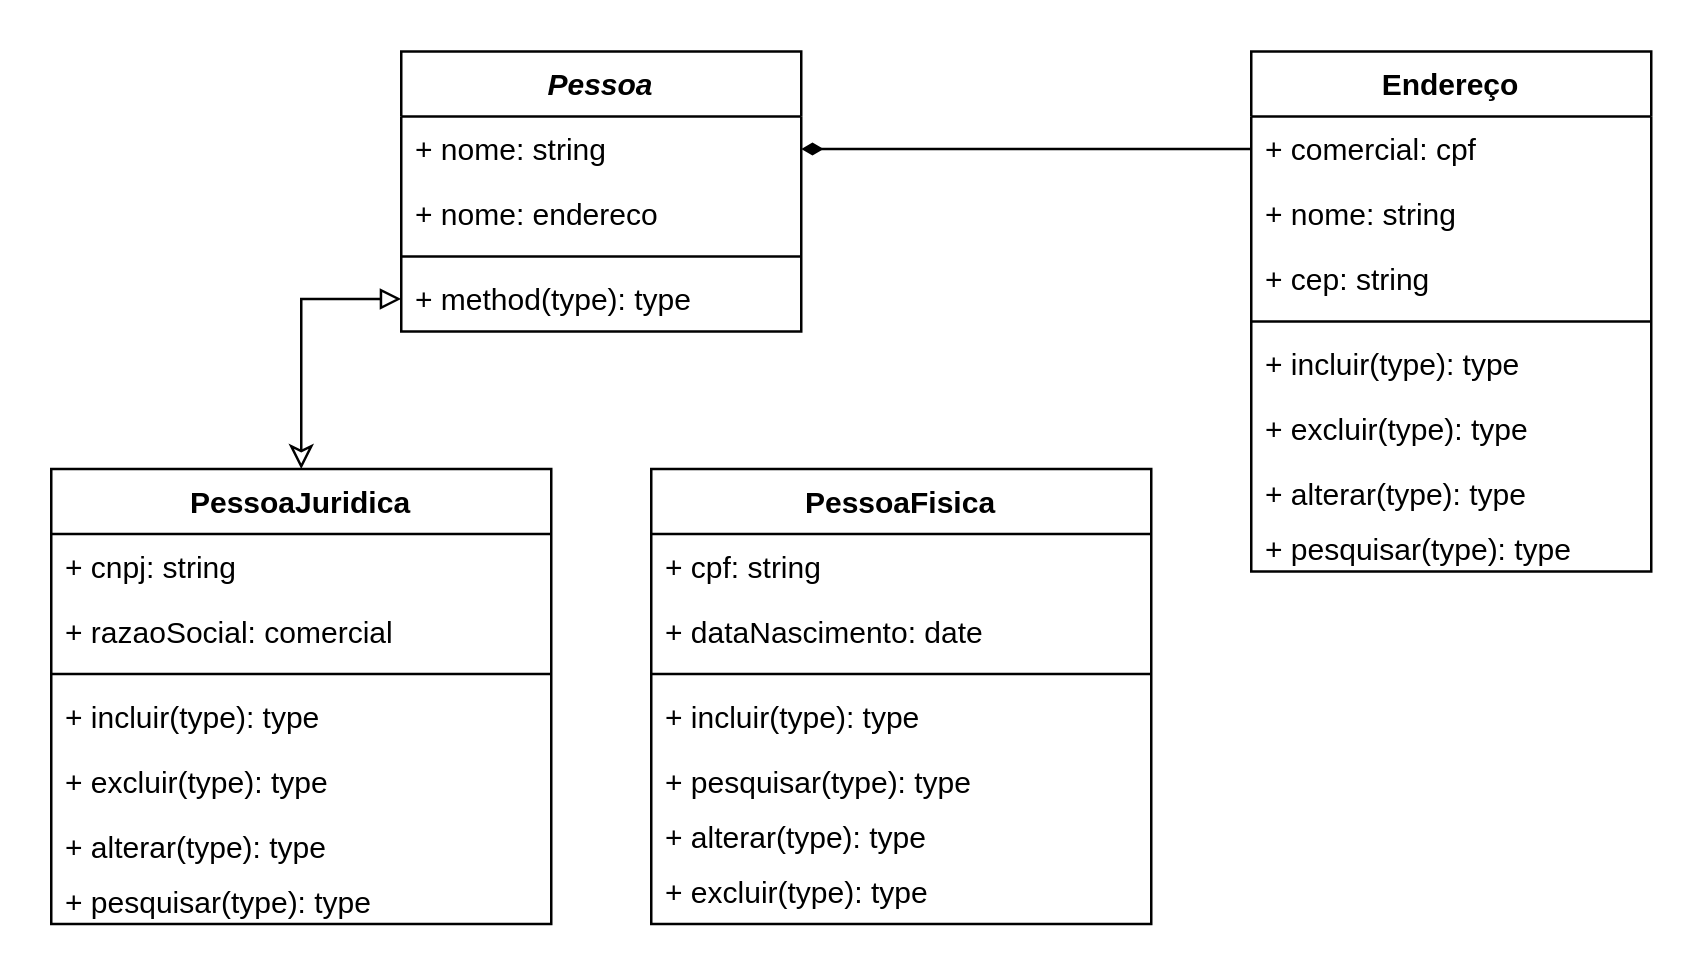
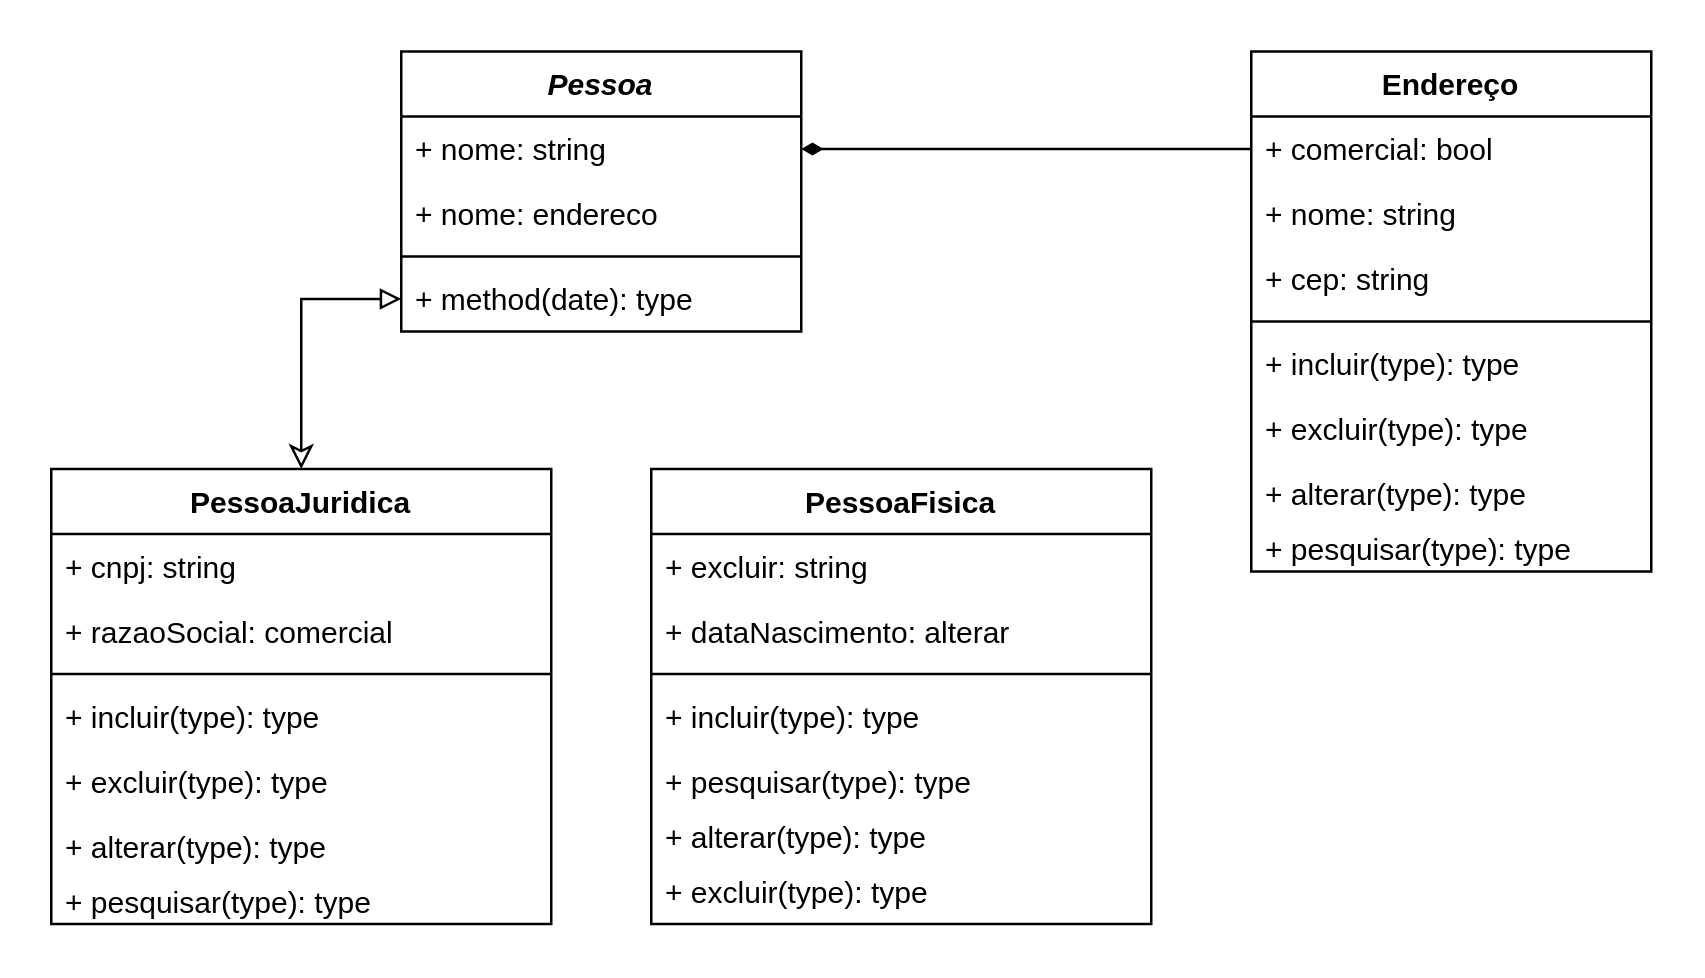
(1380, 150) -> (1384, 150)
(571, 300) -> (571, 300)
(759, 568) -> (784, 568)
(834, 633) -> (856, 633)
